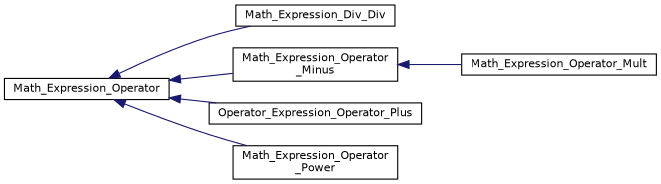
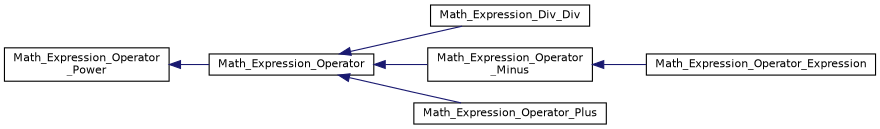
(559, 65) -> (761, 65)
(315, 113) -> (510, 113)
(185, 127) -> (195, 65)
